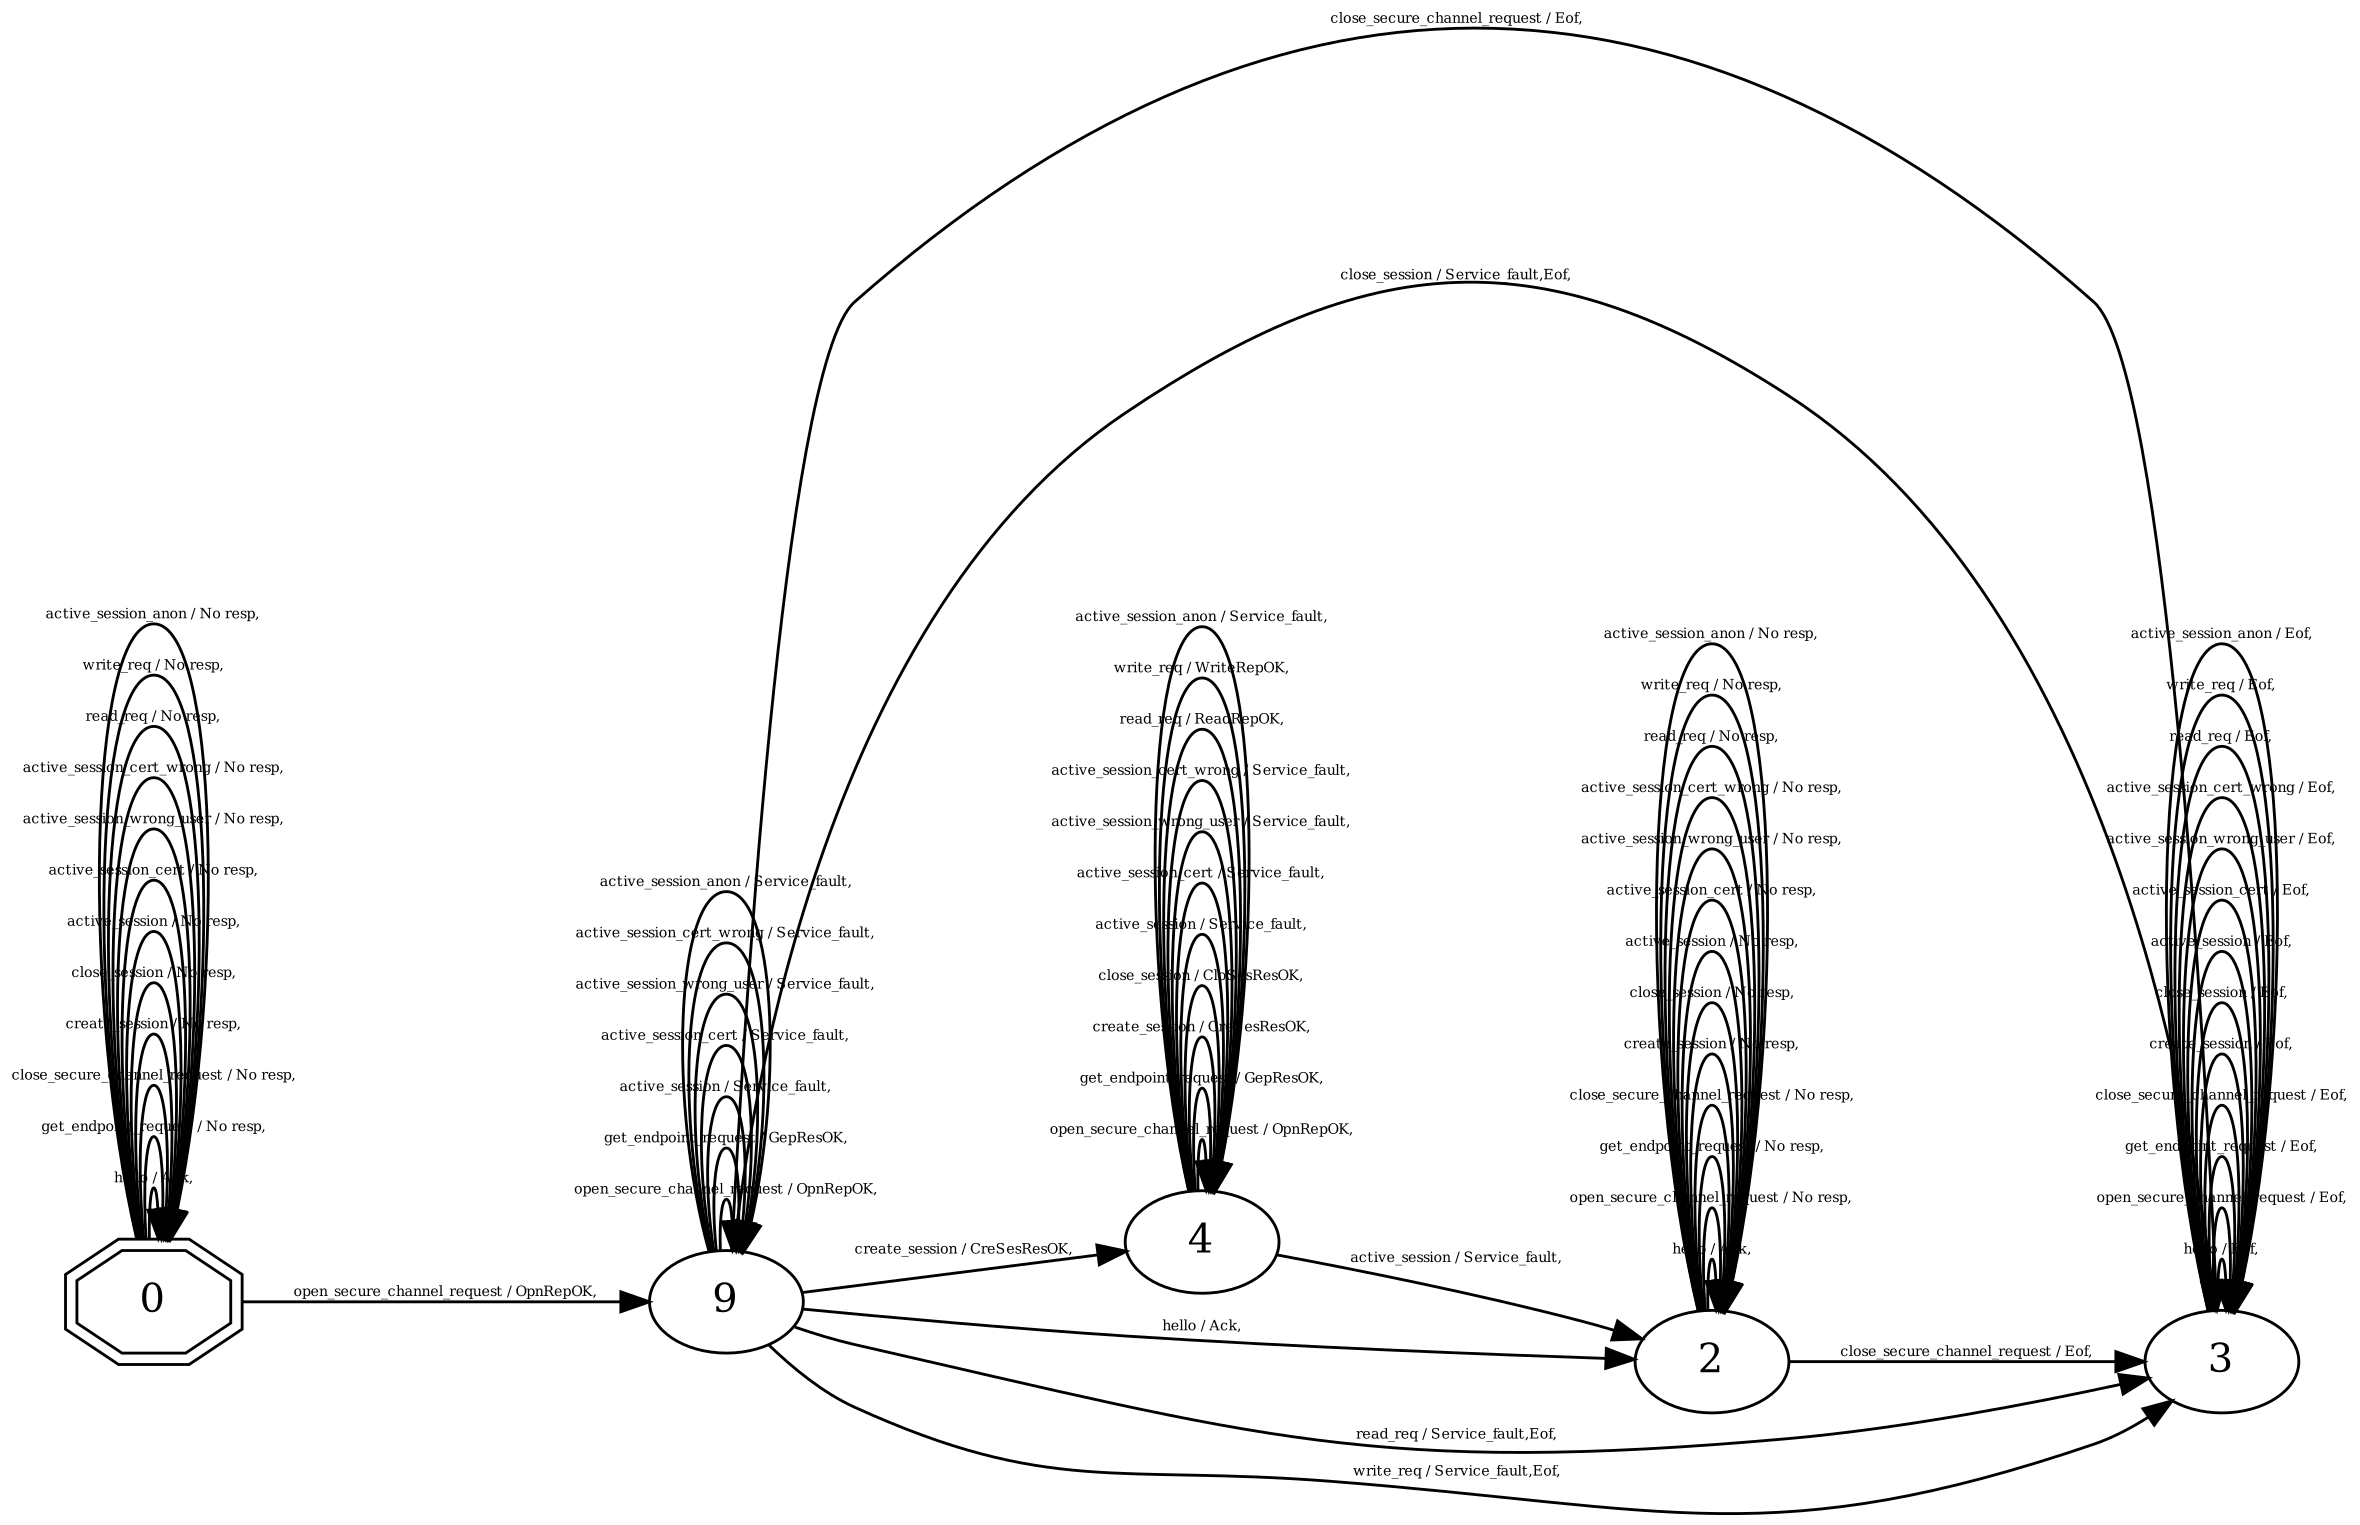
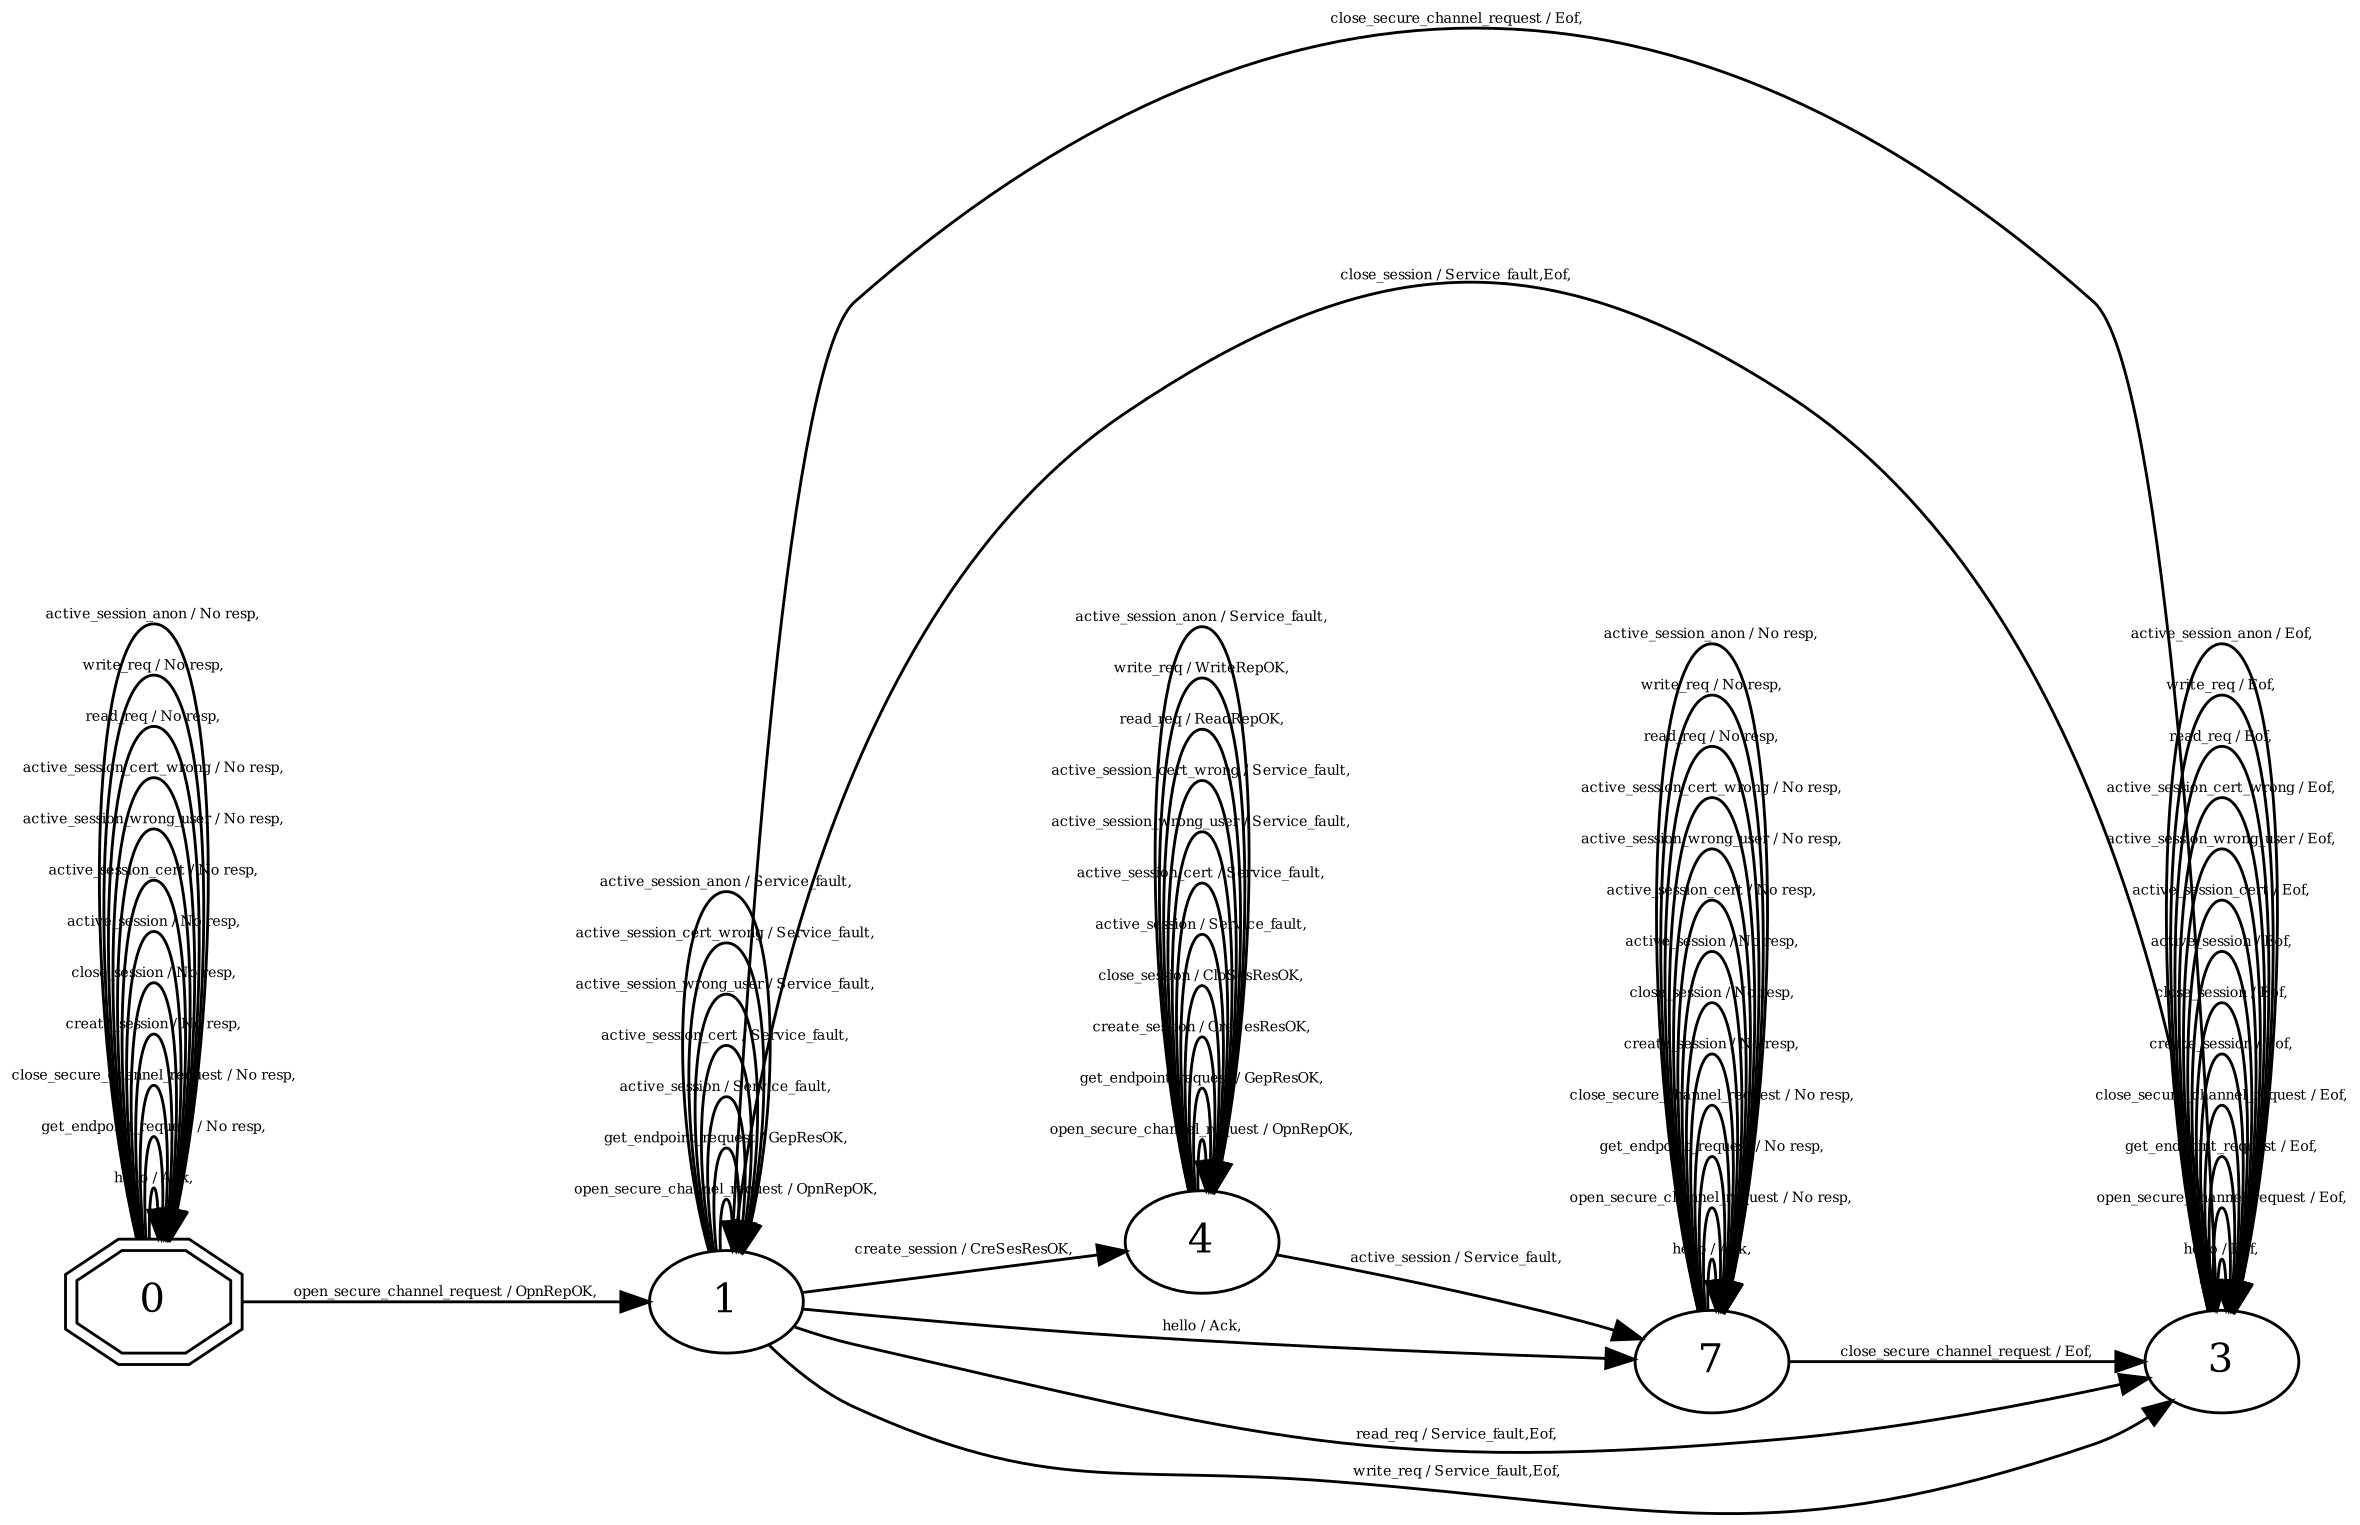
(726, 1302) -> (726, 1302)
(1712, 1362) -> (1712, 1362)
